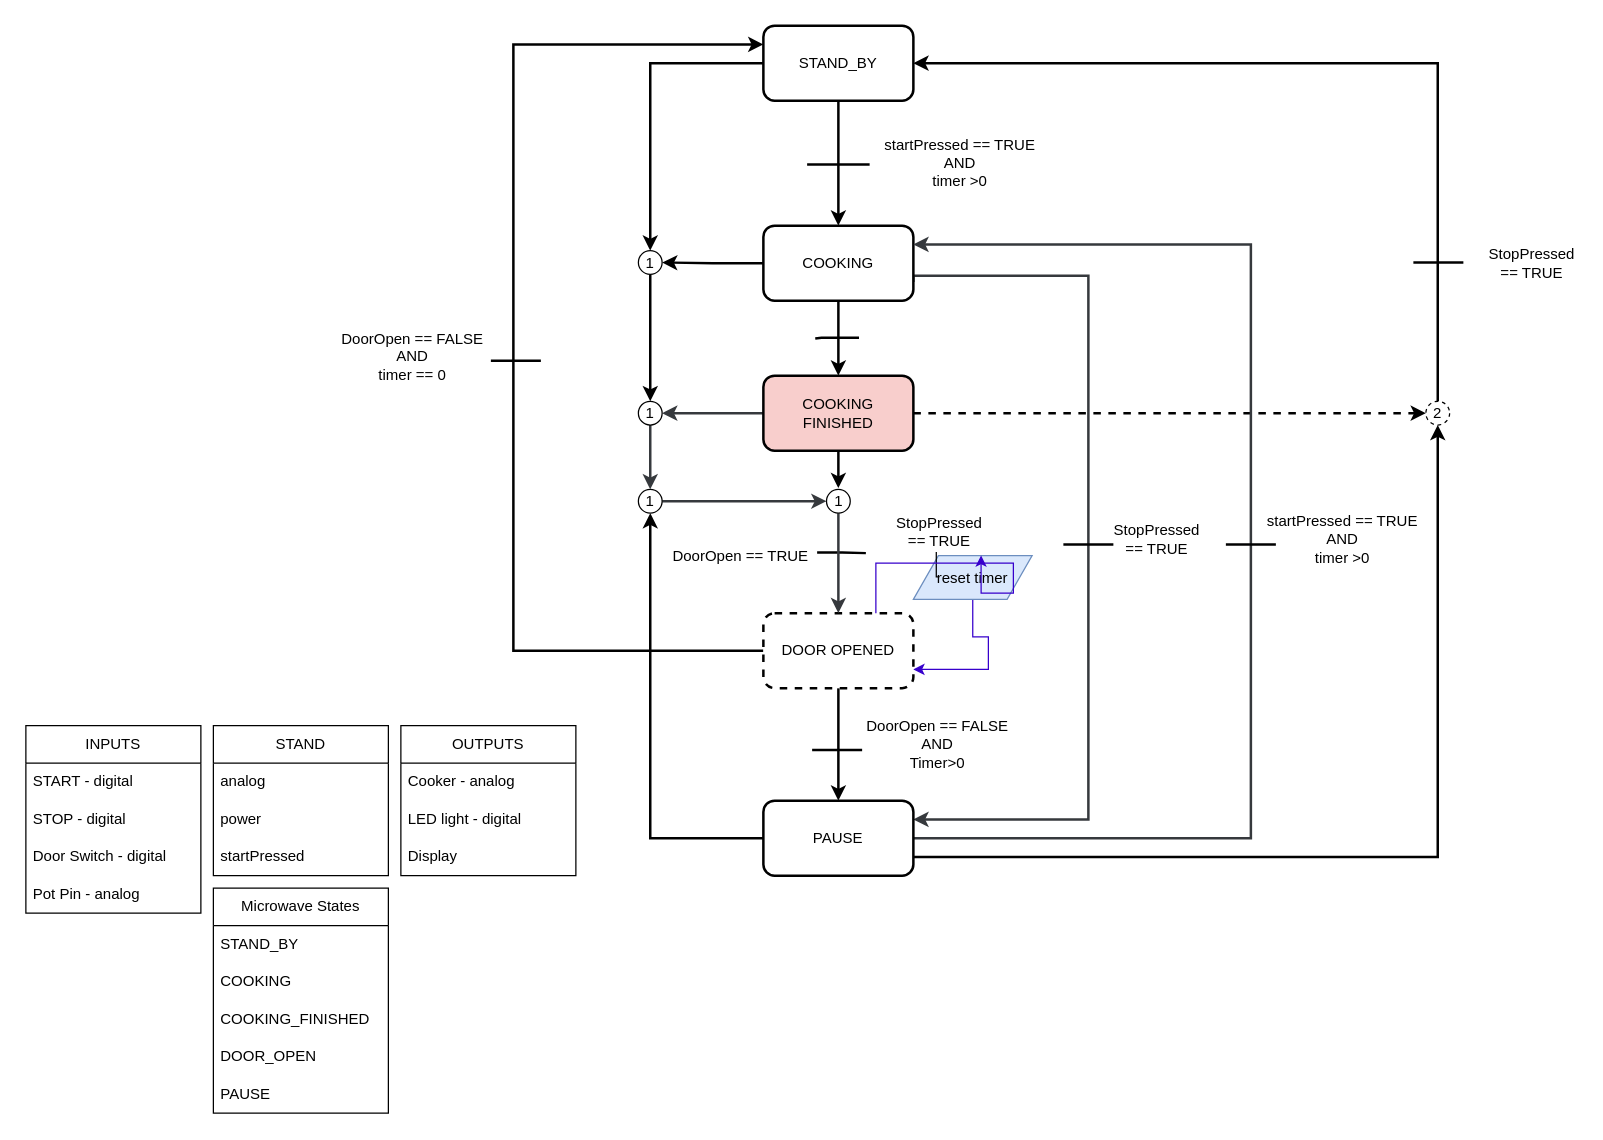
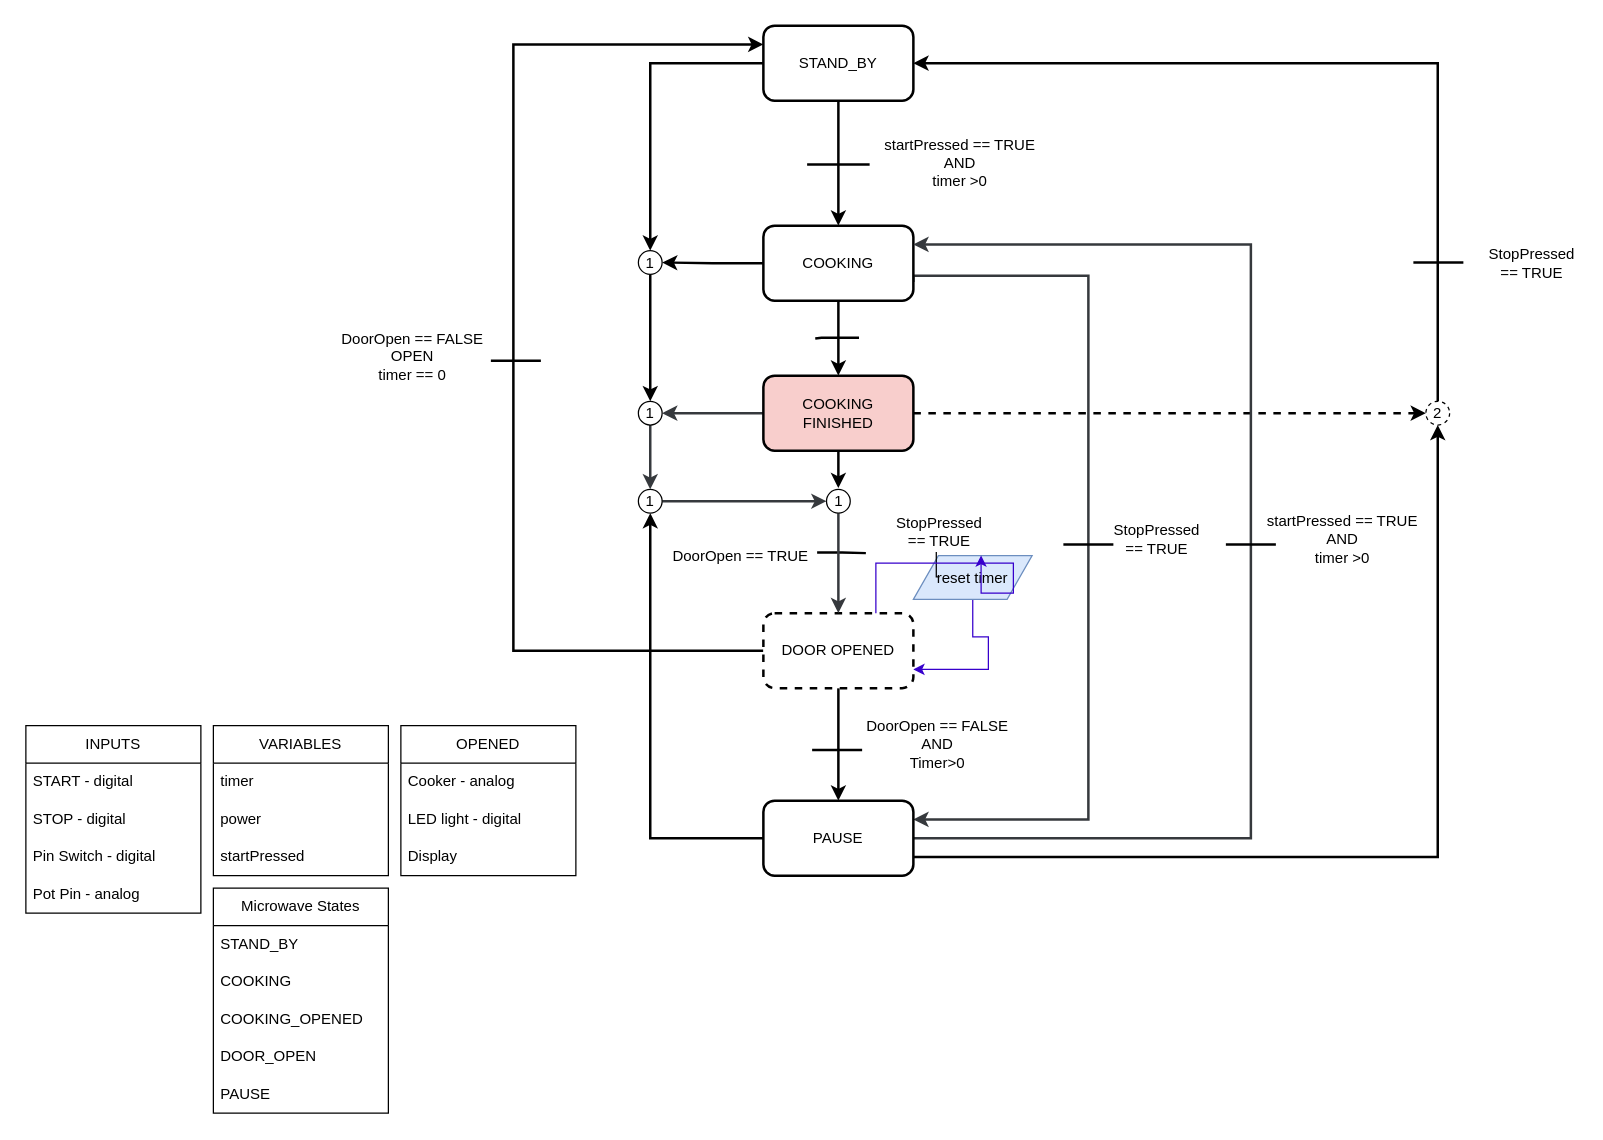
(413, 357) -> (413, 357)
(301, 744) -> (301, 744)
(488, 744) -> (488, 744)
(244, 782) -> (240, 782)
(108, 857) -> (102, 857)
(288, 1019) -> (279, 1019)
